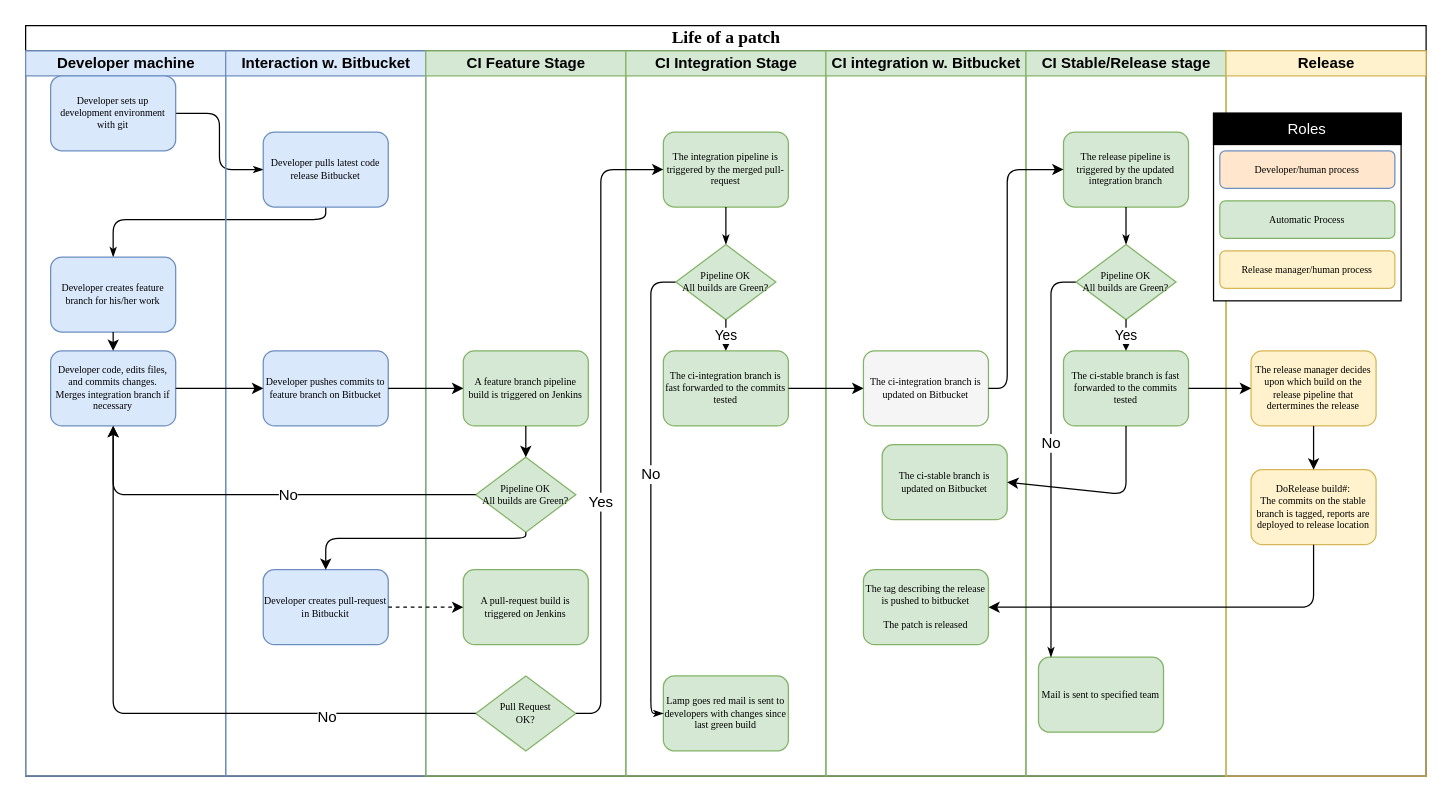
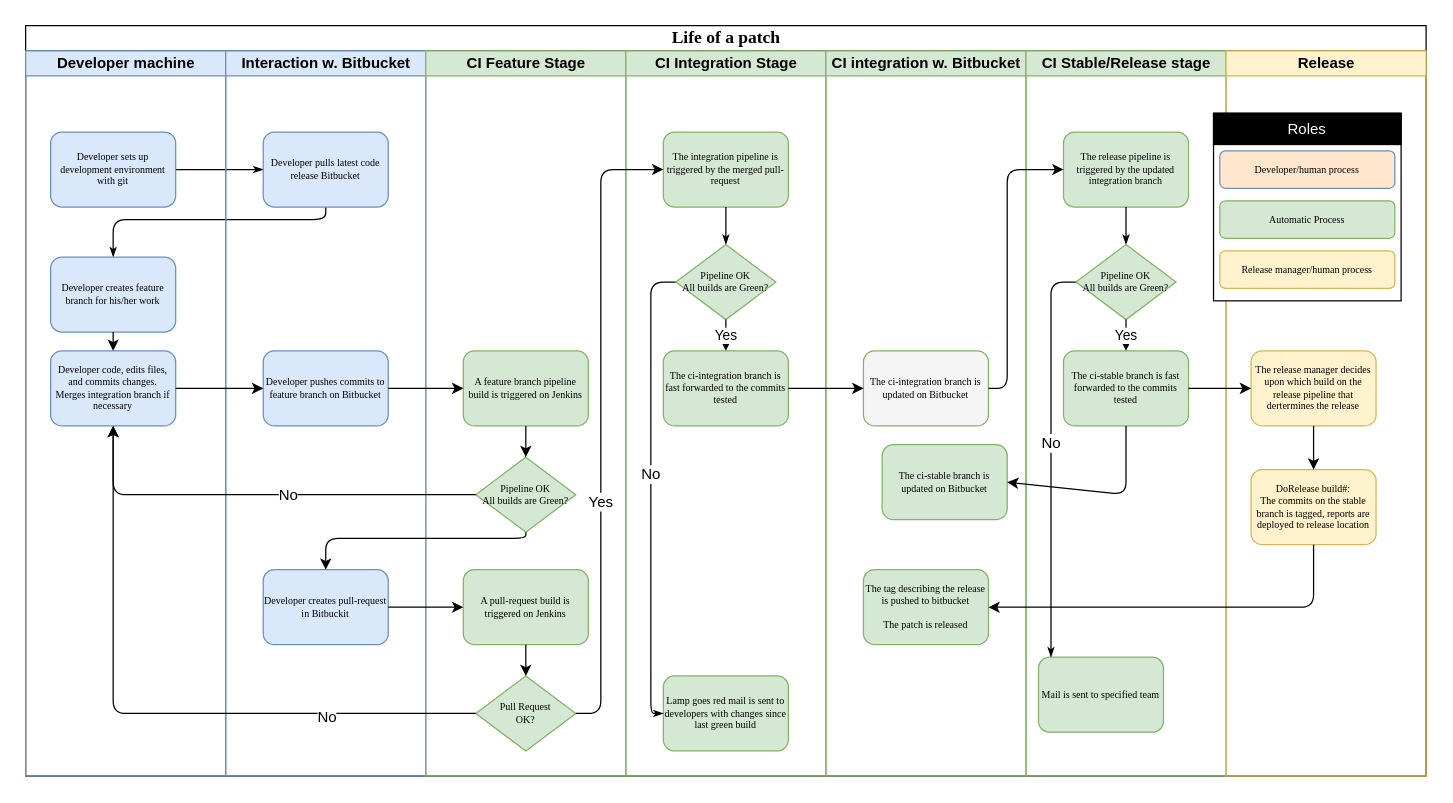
(113, 113) -> (113, 169)
(422, 607) -> (422, 607)
none -> (526, 656)
